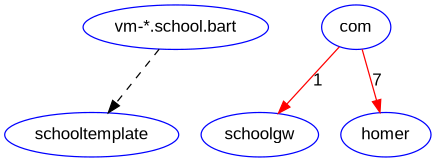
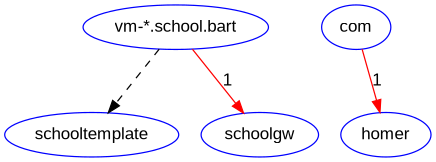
(313, 75) -> (214, 76)
(377, 81) -> (377, 81)
